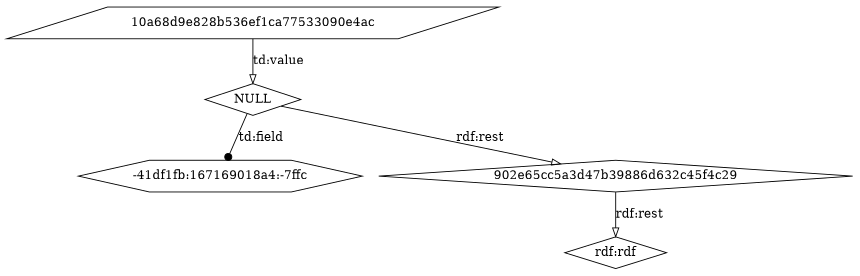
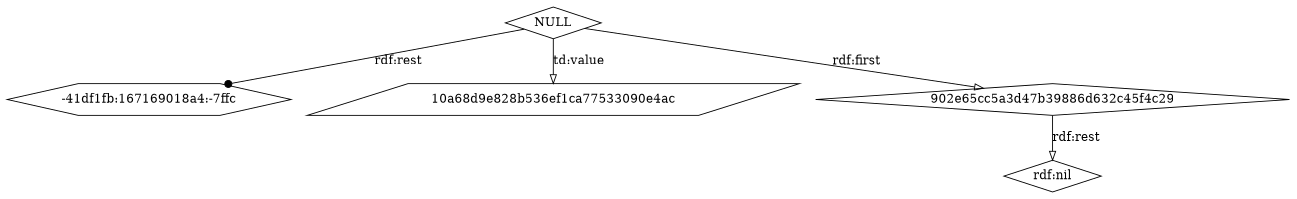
(253, 57) -> (553, 57)
(261, 138) -> (399, 61)
(481, 138) -> (857, 61)
(616, 253) -> (1053, 176)
